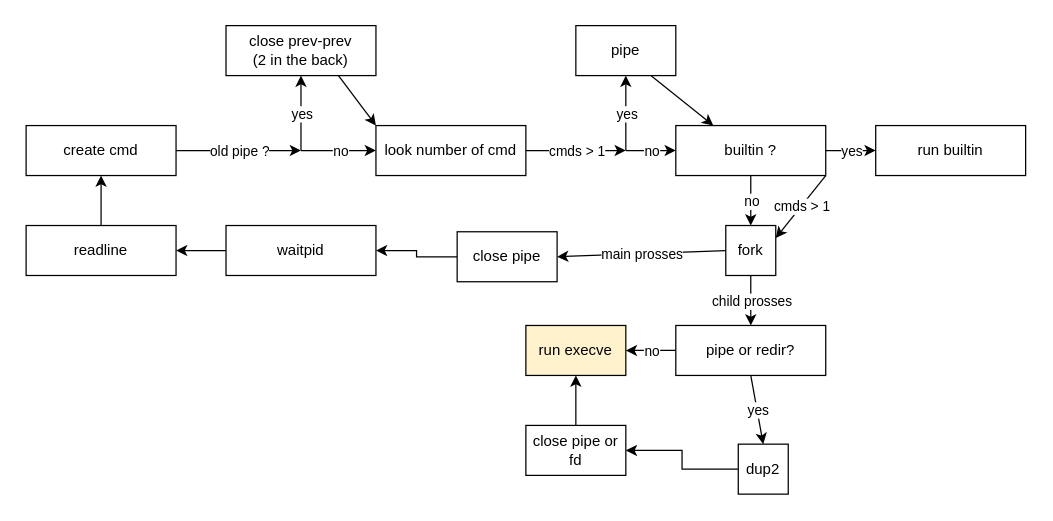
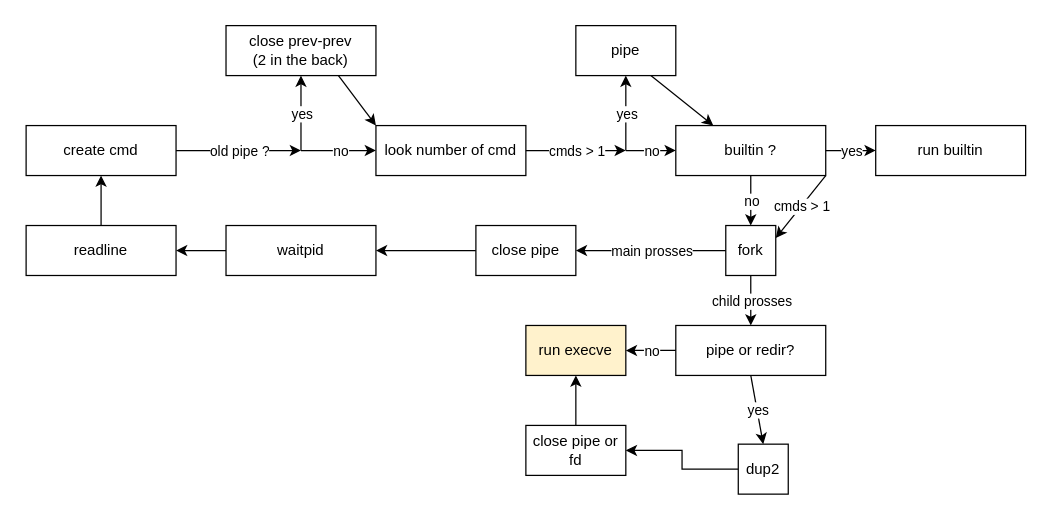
(507, 257) -> (526, 251)
